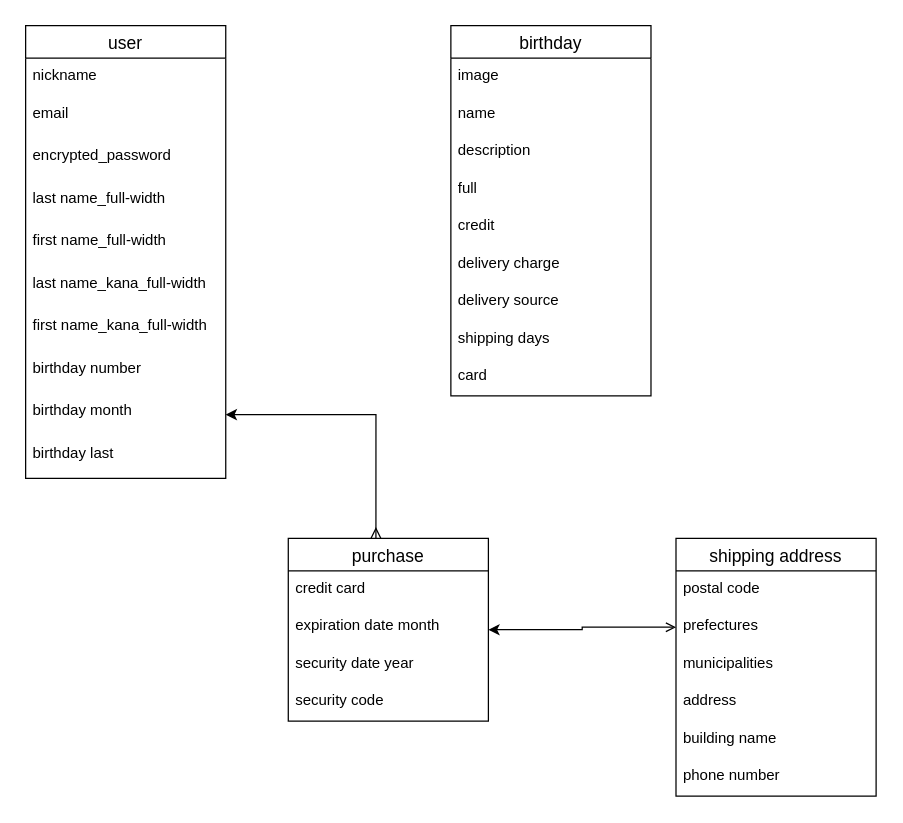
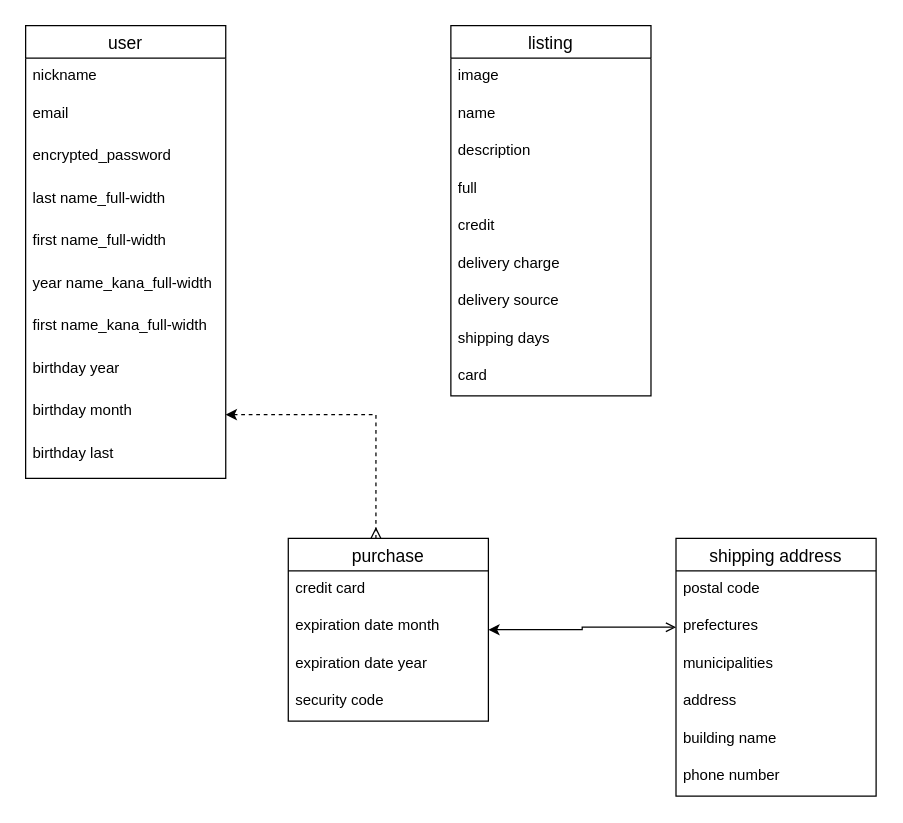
(550, 43) -> (550, 43)
(128, 283) -> (130, 283)
(92, 368) -> (83, 368)
(366, 414) -> (366, 414)
(365, 663) -> (371, 663)
